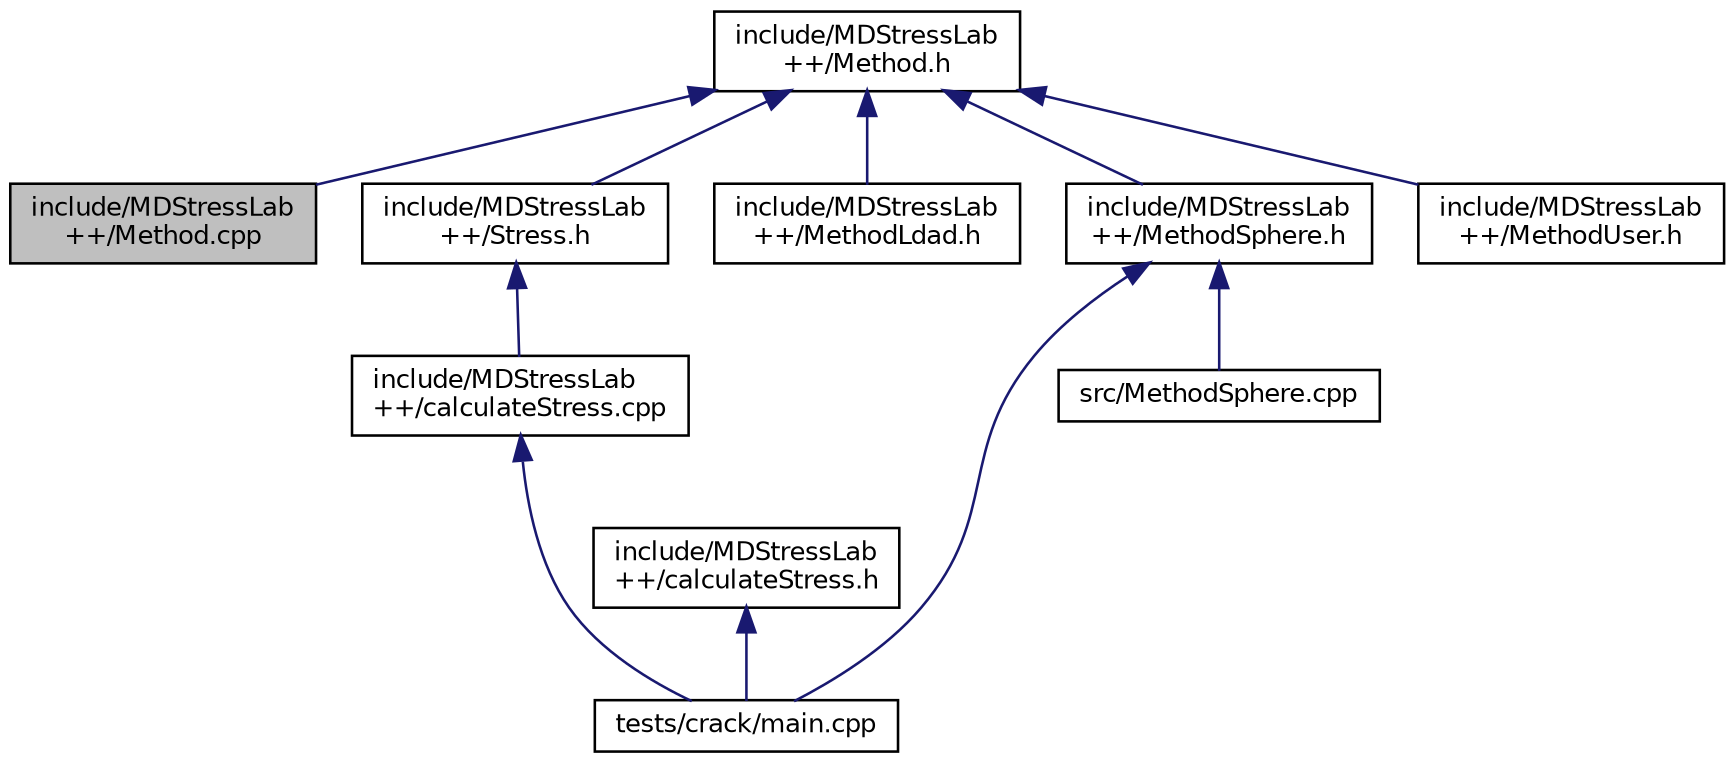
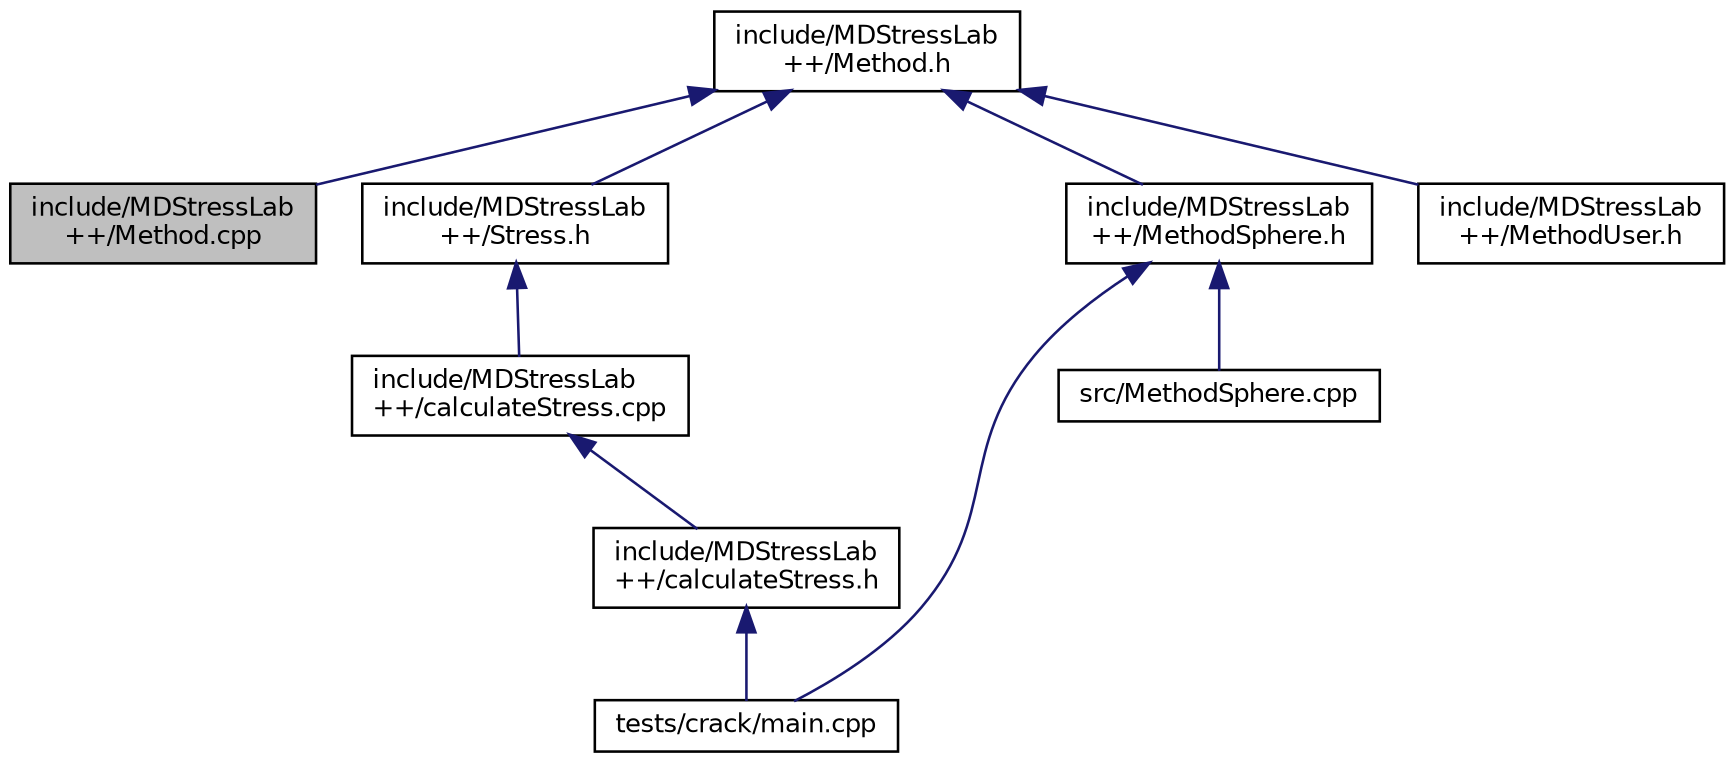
(867, 224) -> none
(569, 608) -> (644, 489)
